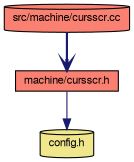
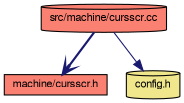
(67, 105) -> (125, 47)
